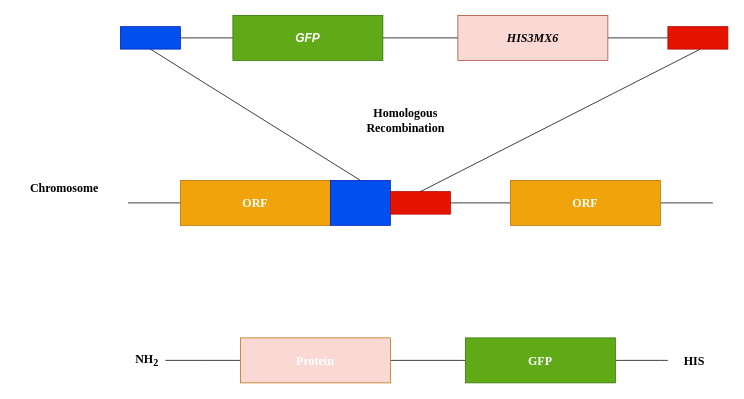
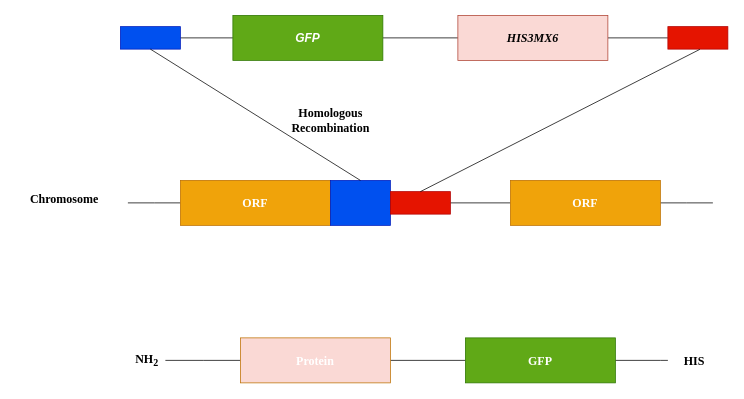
(405, 120) -> (330, 120)
(64, 188) -> (64, 199)
